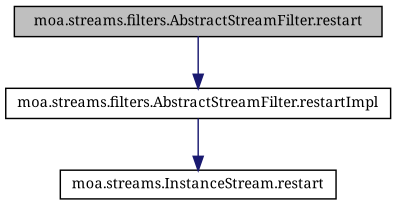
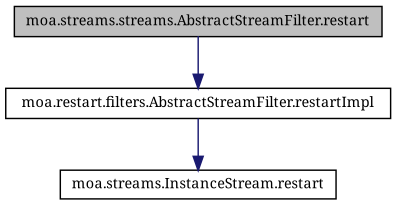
(198, 22) -> (198, 22)
(198, 103) -> (198, 103)
